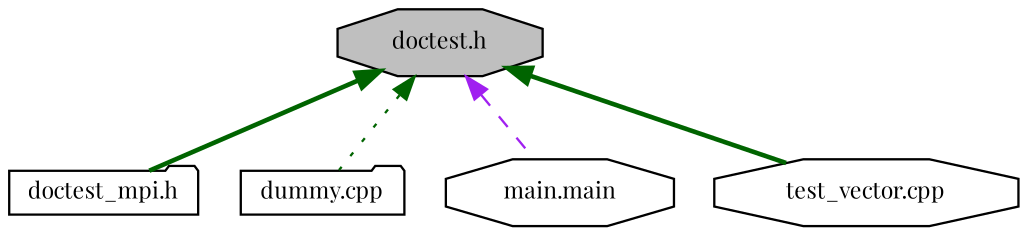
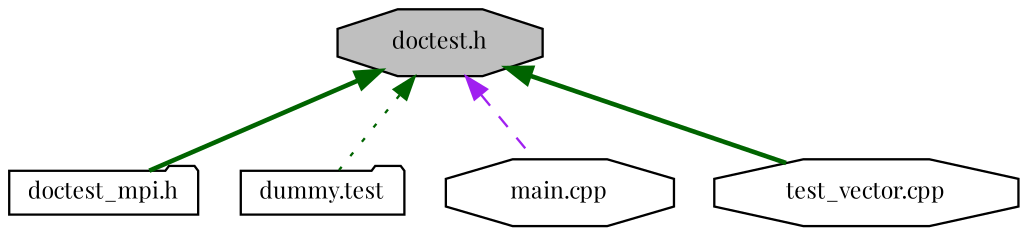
(323, 193) -> (323, 193)
(560, 193) -> (560, 193)
